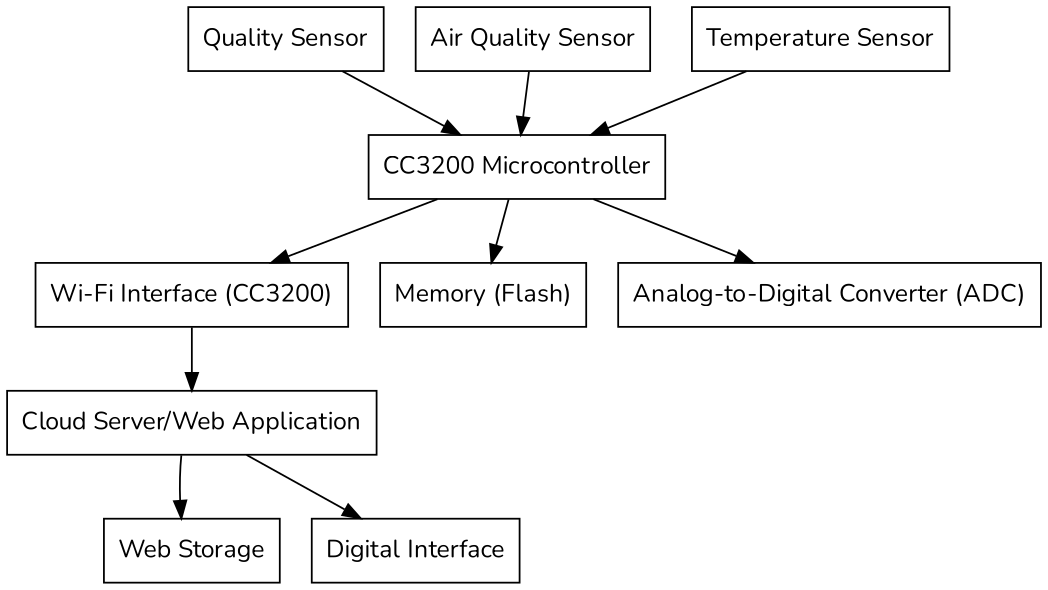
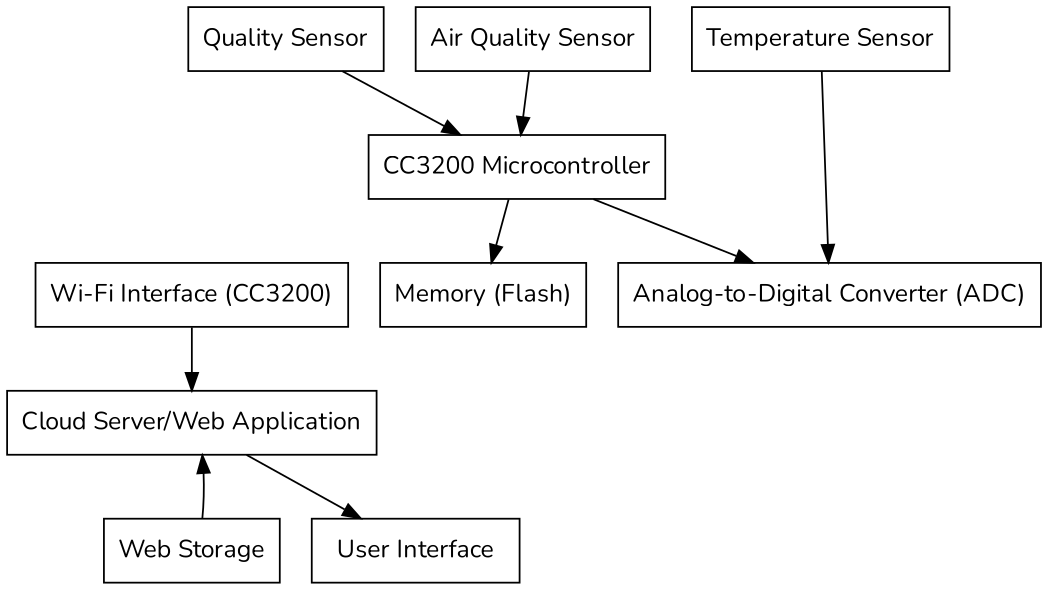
(677, 100) -> (825, 158)
(363, 228) -> none
(180, 478) -> (204, 496)
(416, 551) -> (416, 551)
